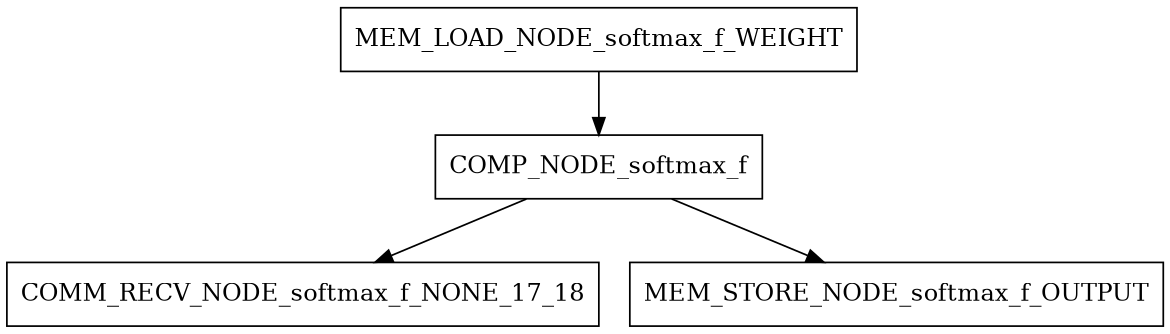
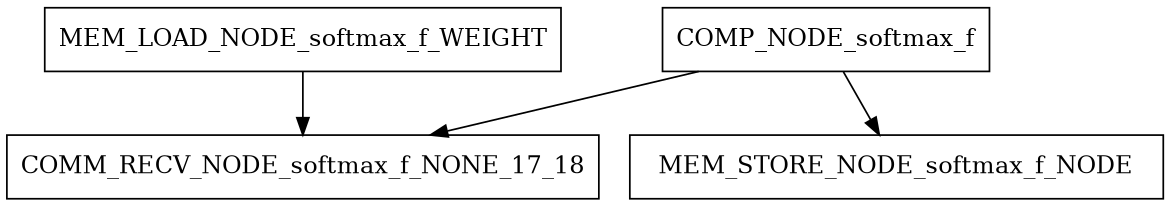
(599, 95) -> (303, 95)
(897, 294) -> (897, 167)
